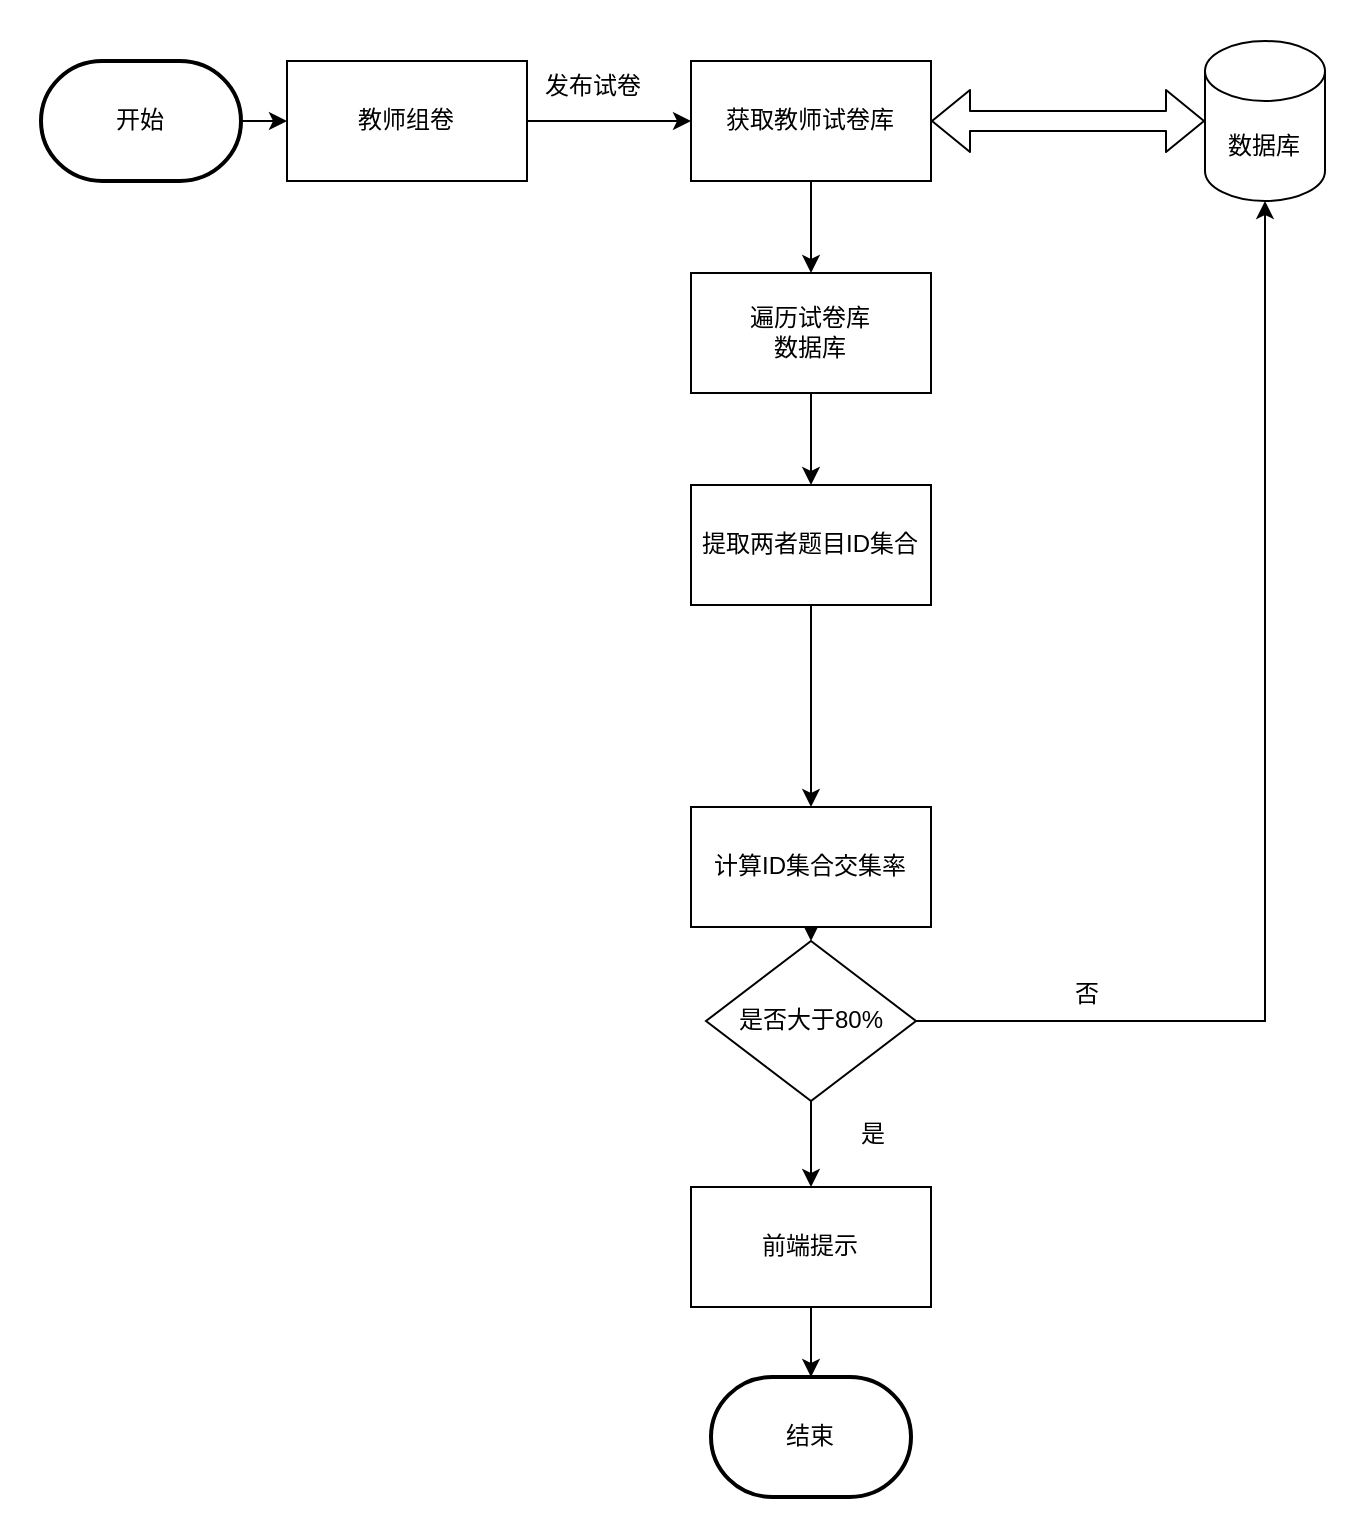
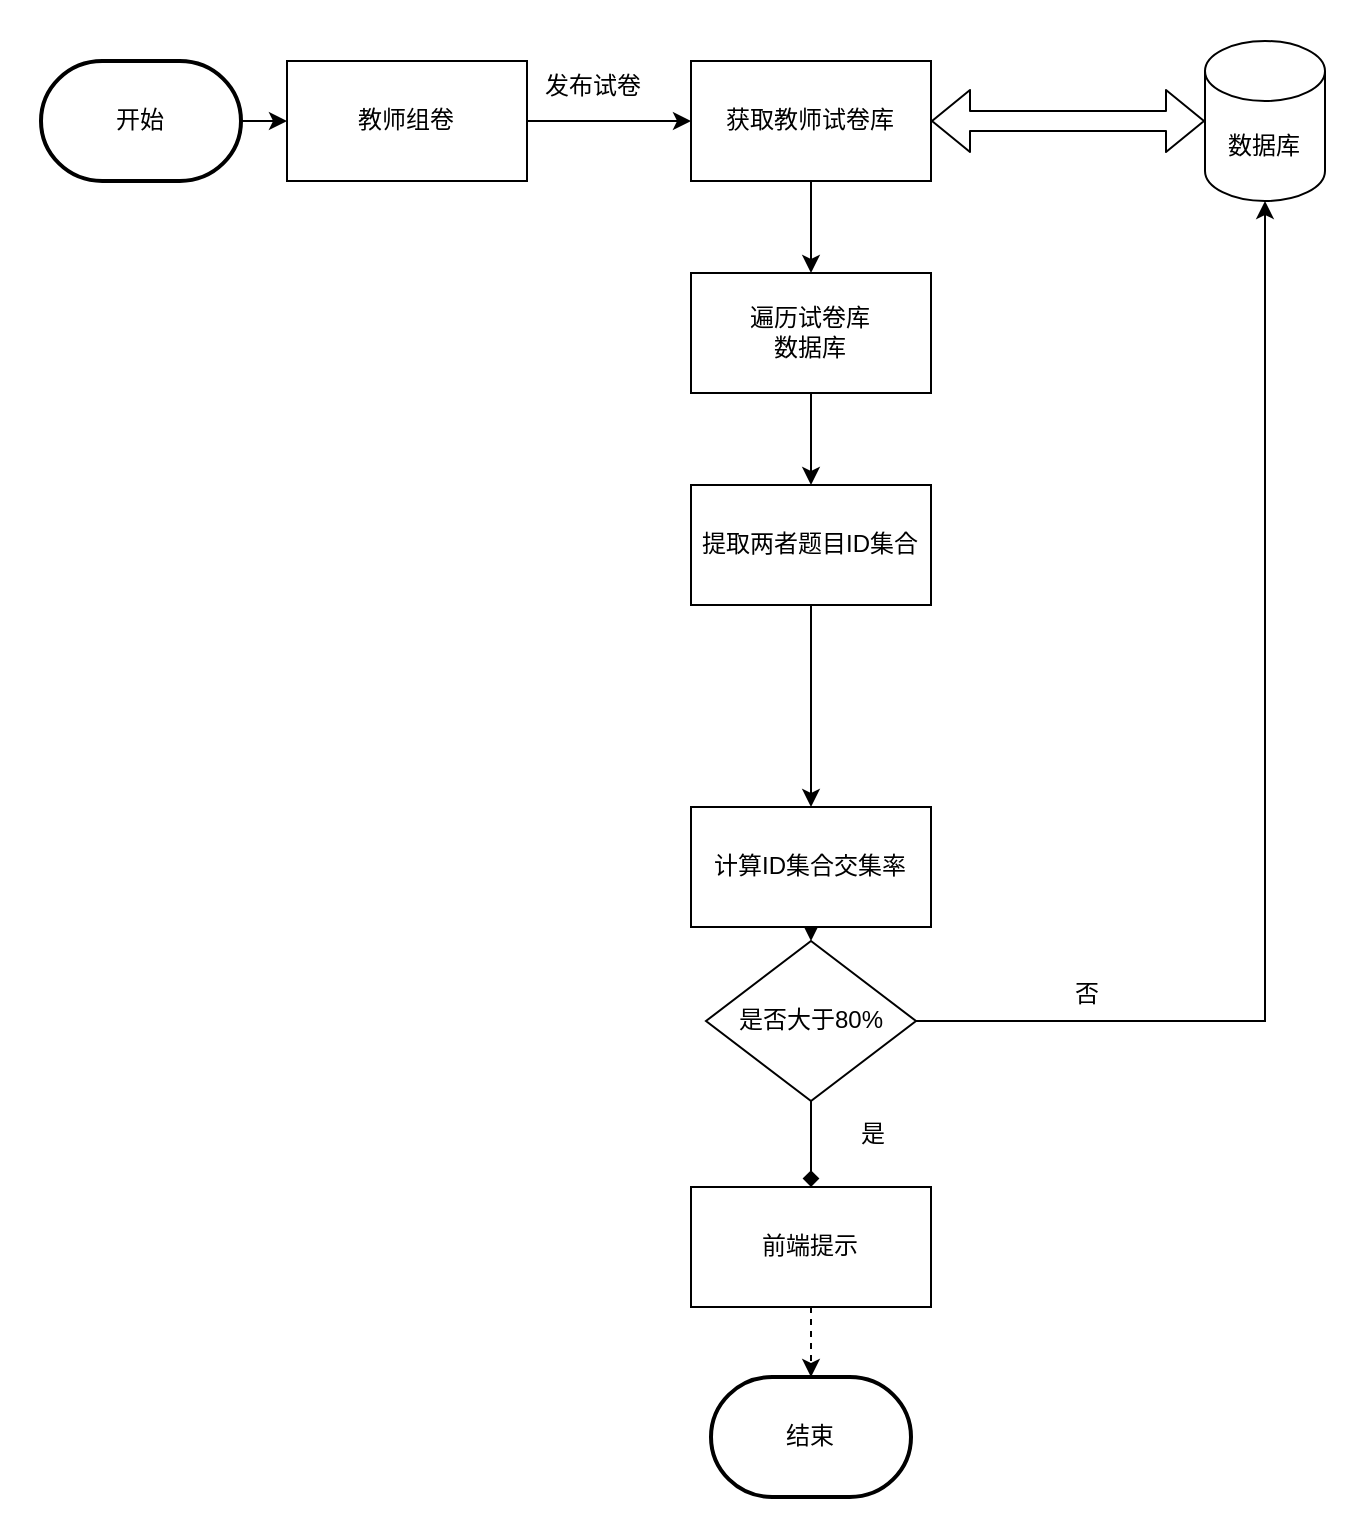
(811, 1172) -> (811, 1171)
(811, 1337) -> (811, 1337)
